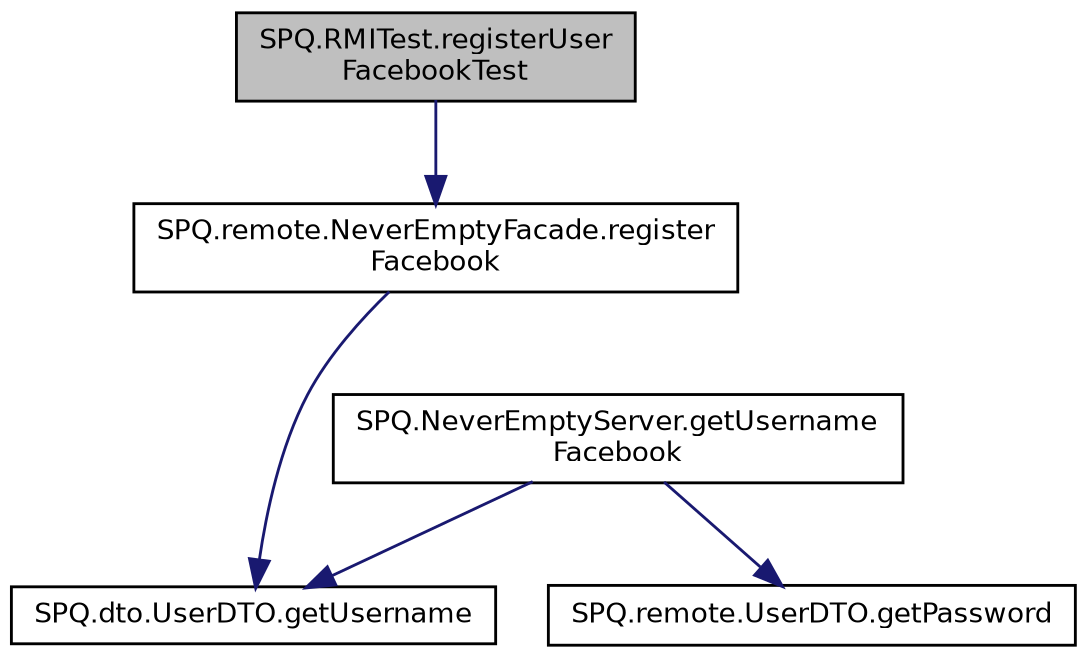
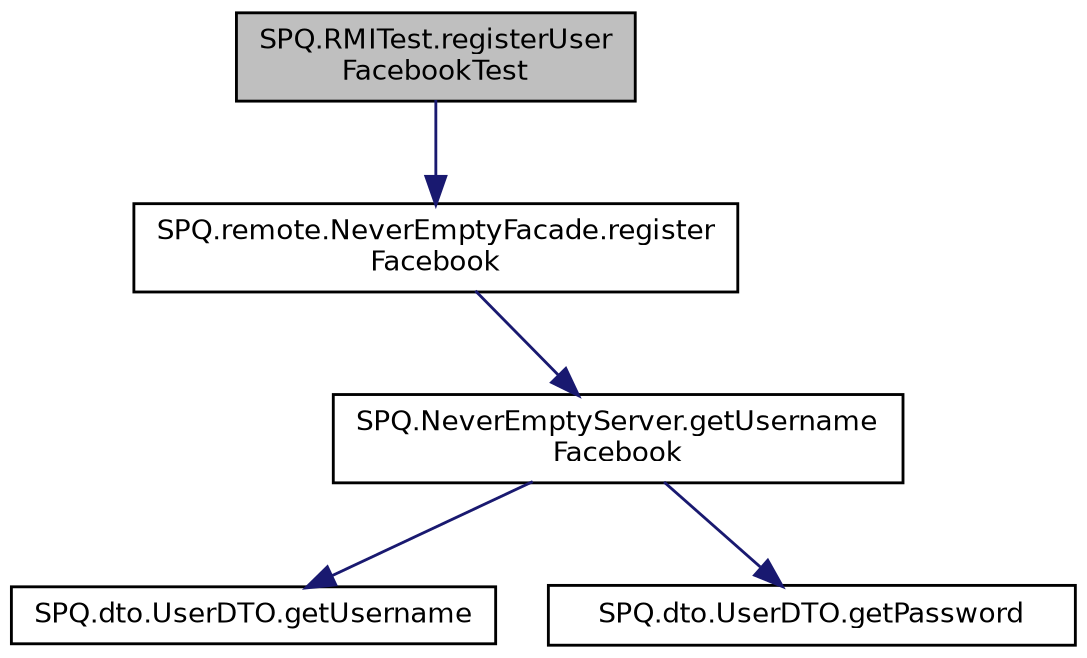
(299, 413) -> (517, 333)
(812, 615) -> (812, 615)
